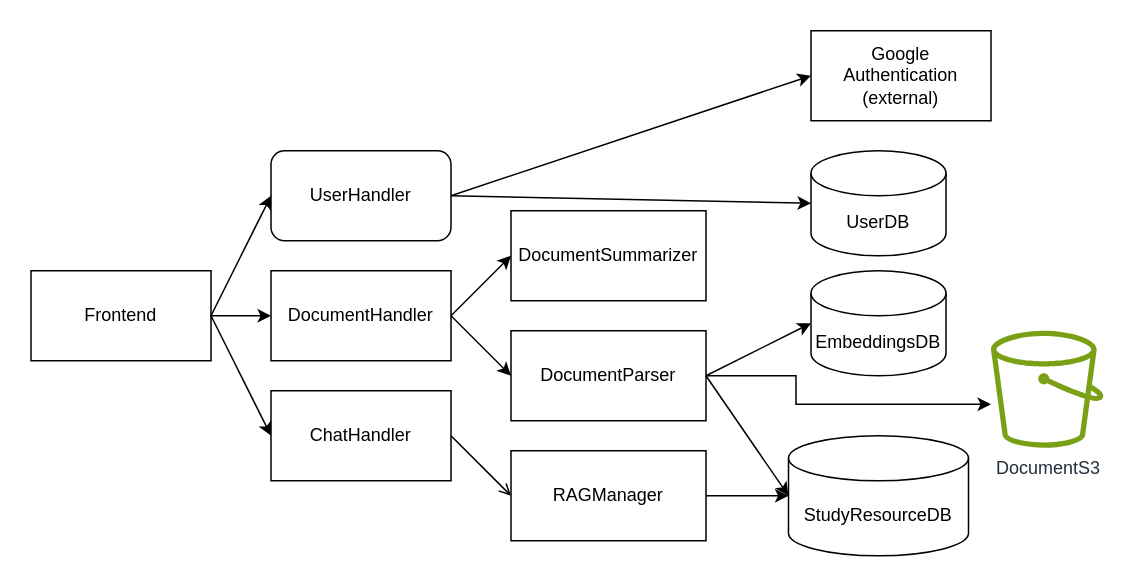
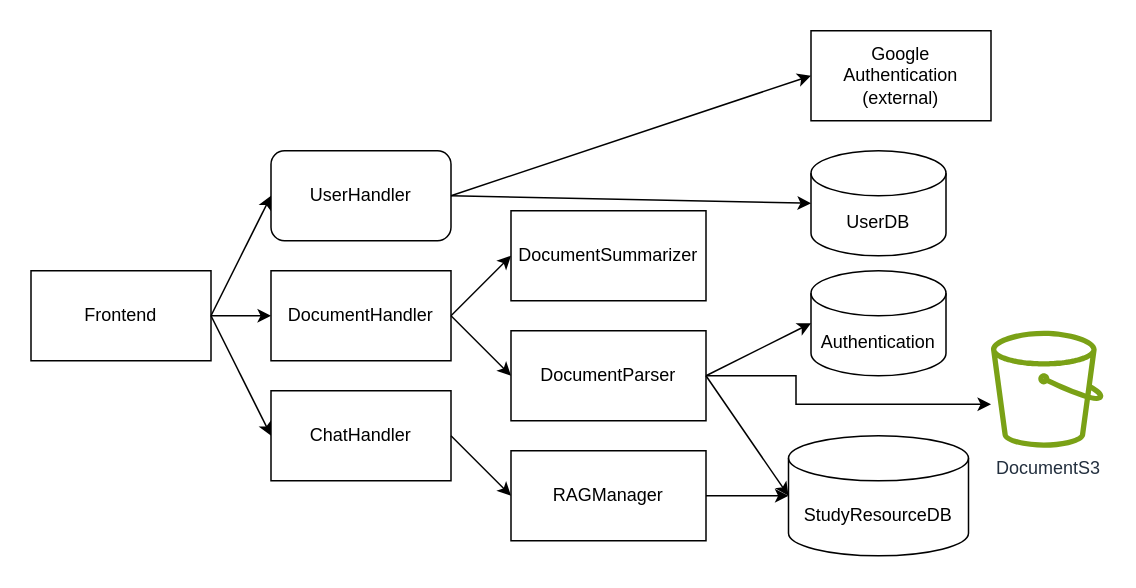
(878, 343) -> (878, 343)
(504, 489) -> (503, 488)
